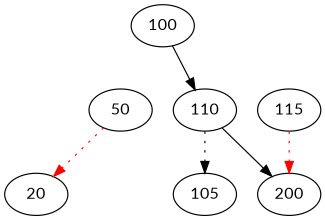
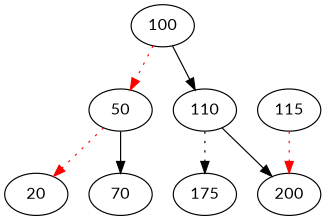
none -> (144, 63)
none -> (121, 194)
(205, 194) -> (205, 194)
